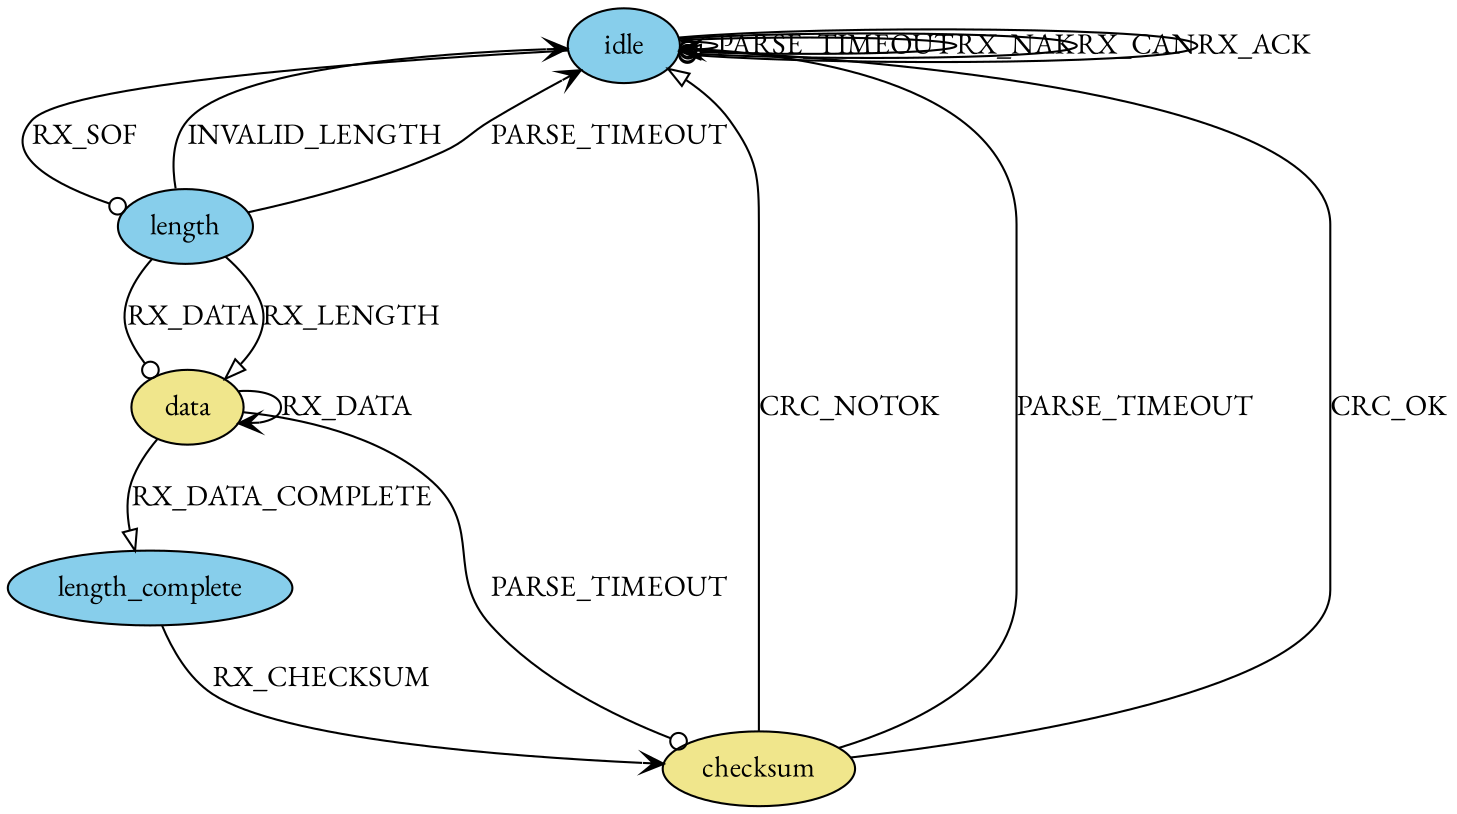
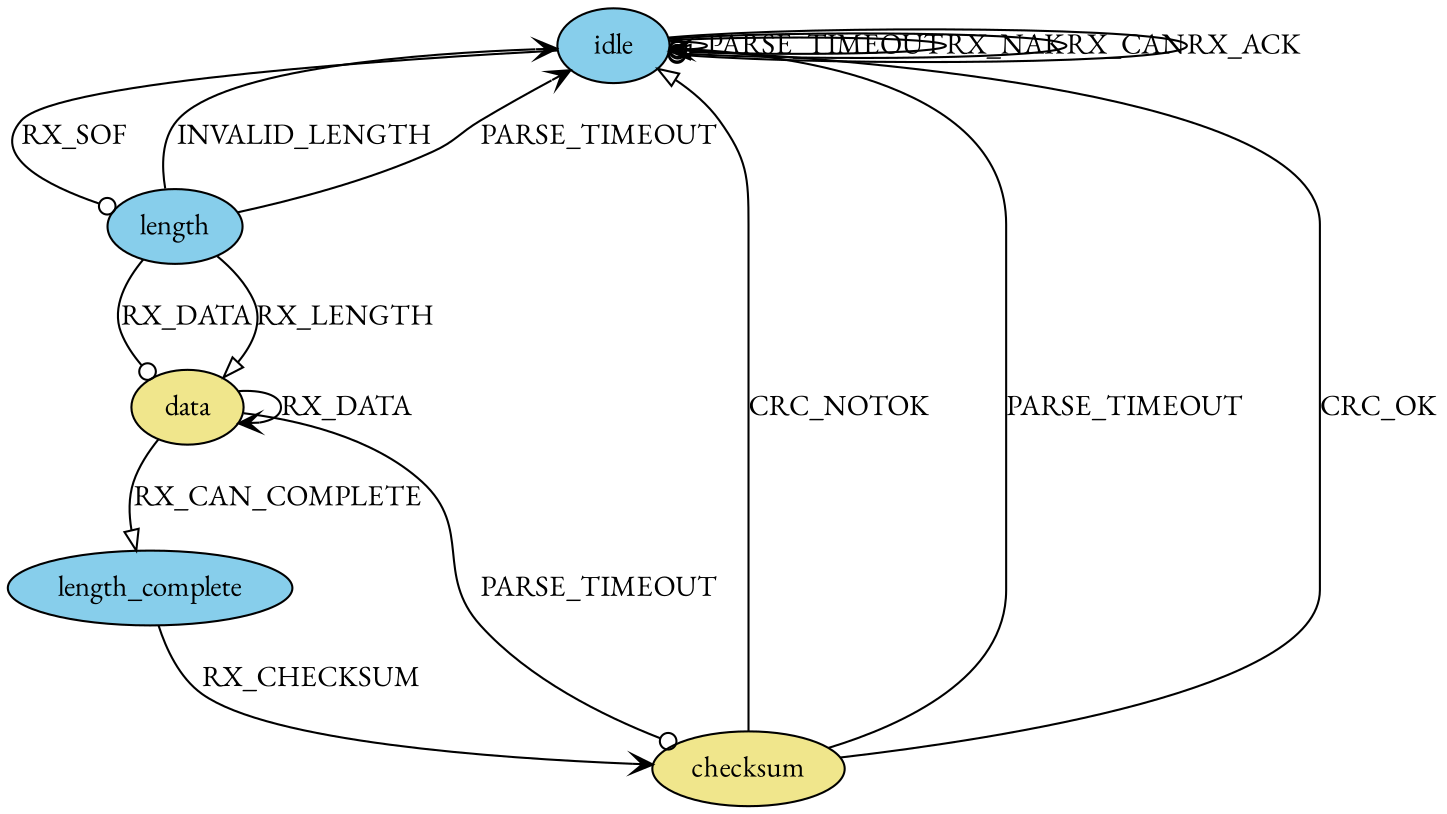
(282, 498) -> (278, 498)
